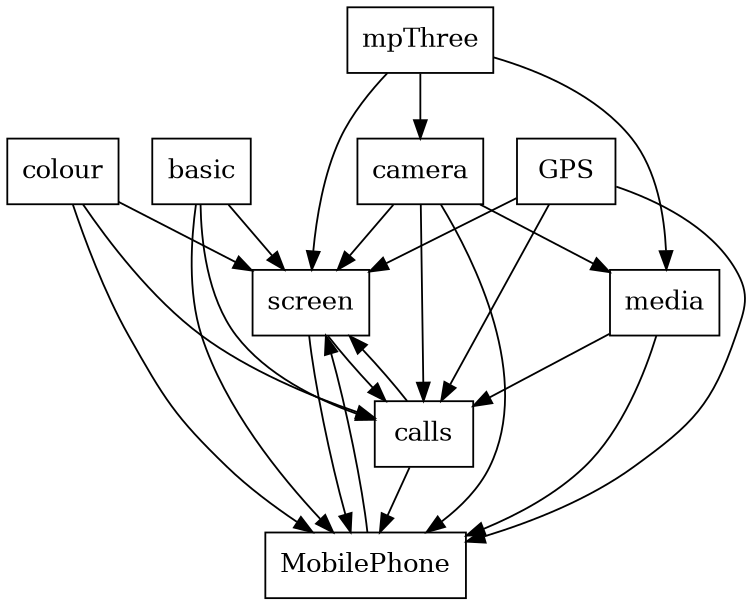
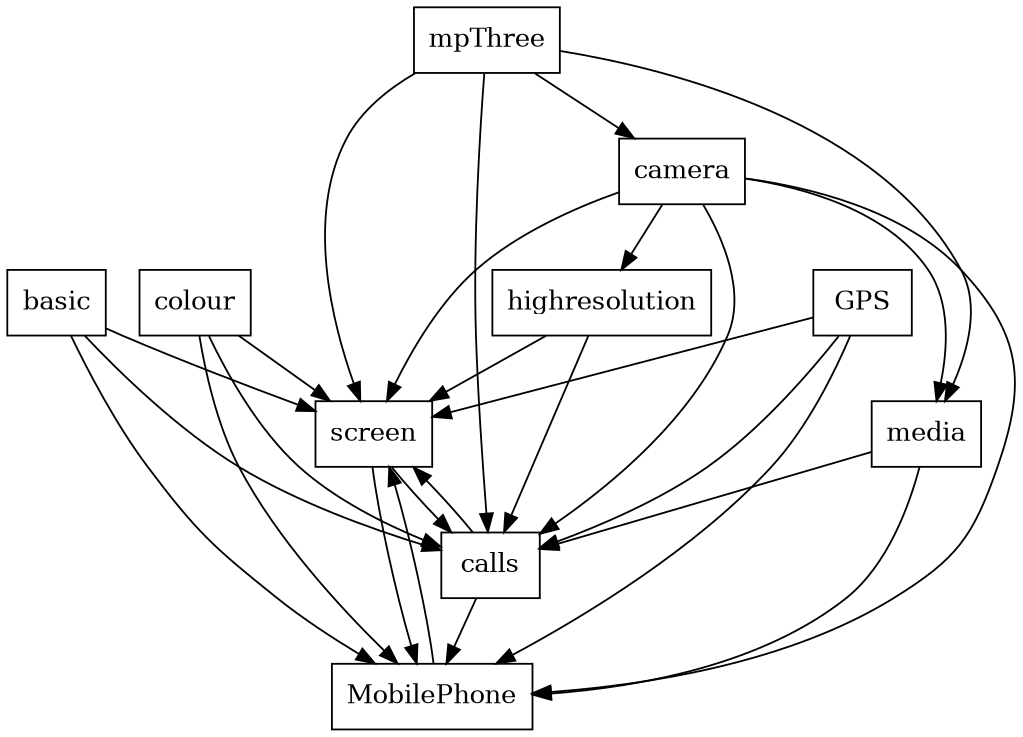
none -> (475, 294)
none -> (602, 303)
